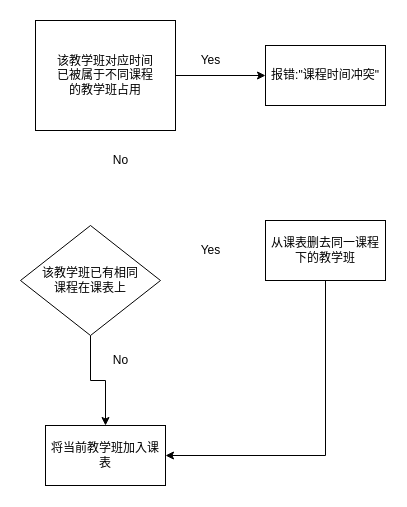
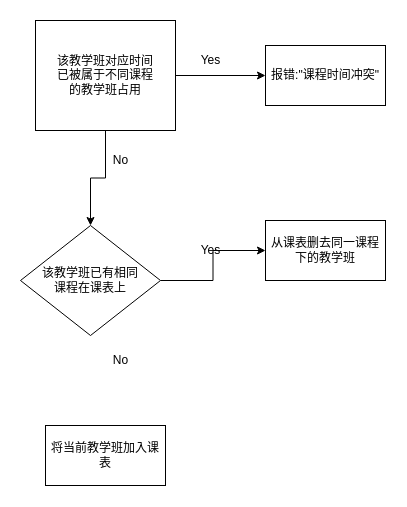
none -> (102, 178)
none -> (213, 269)
(95, 381) -> none
(326, 445) -> none
